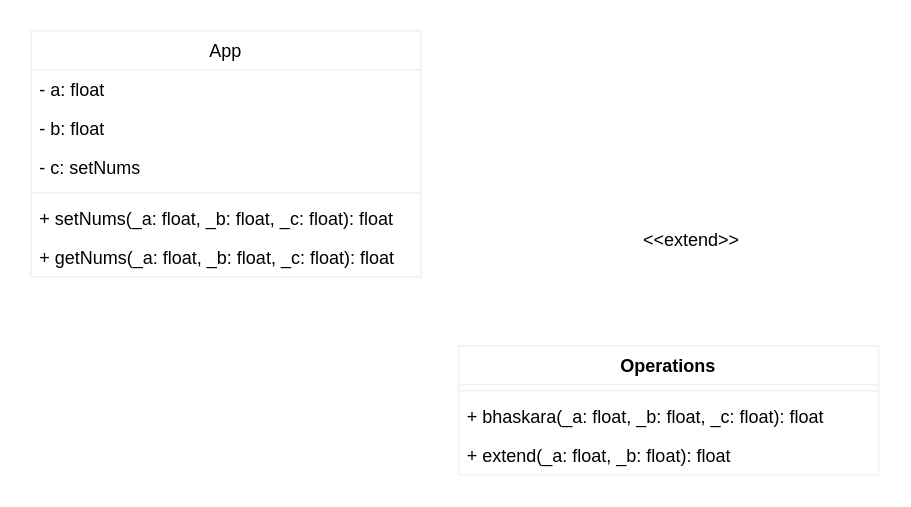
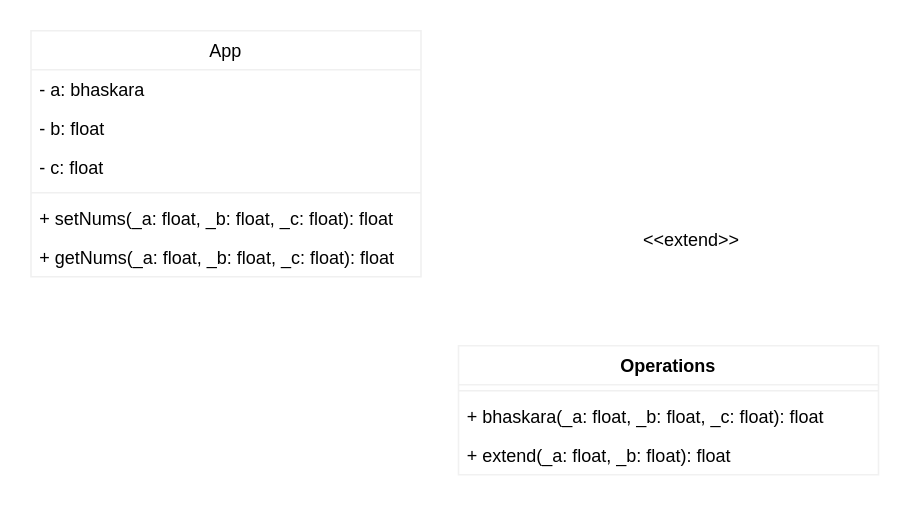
(80, 90) -> (98, 90)
(92, 168) -> (80, 168)
